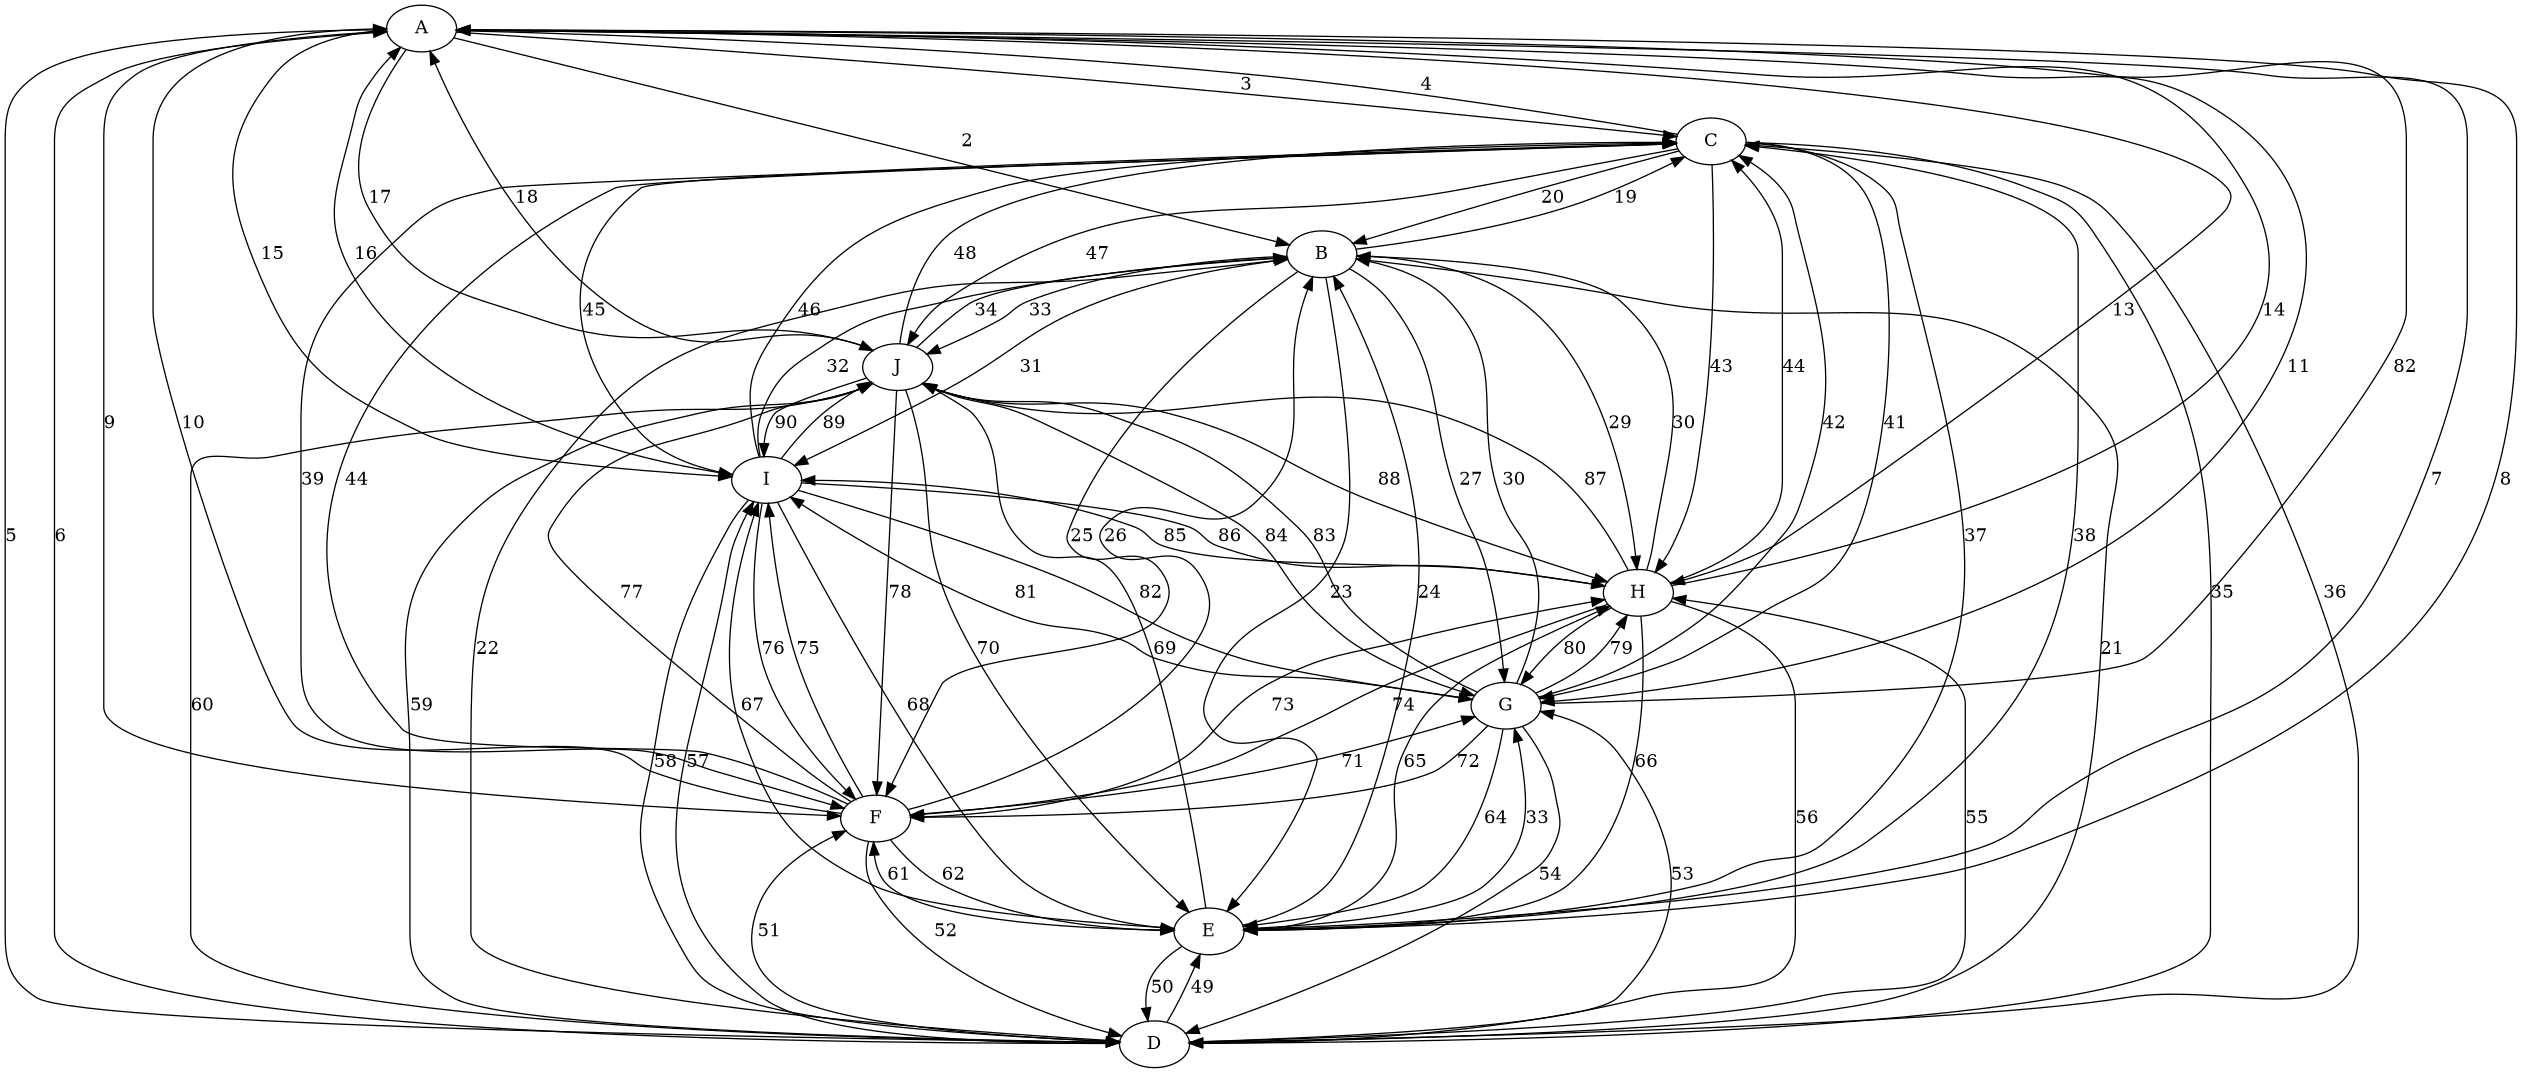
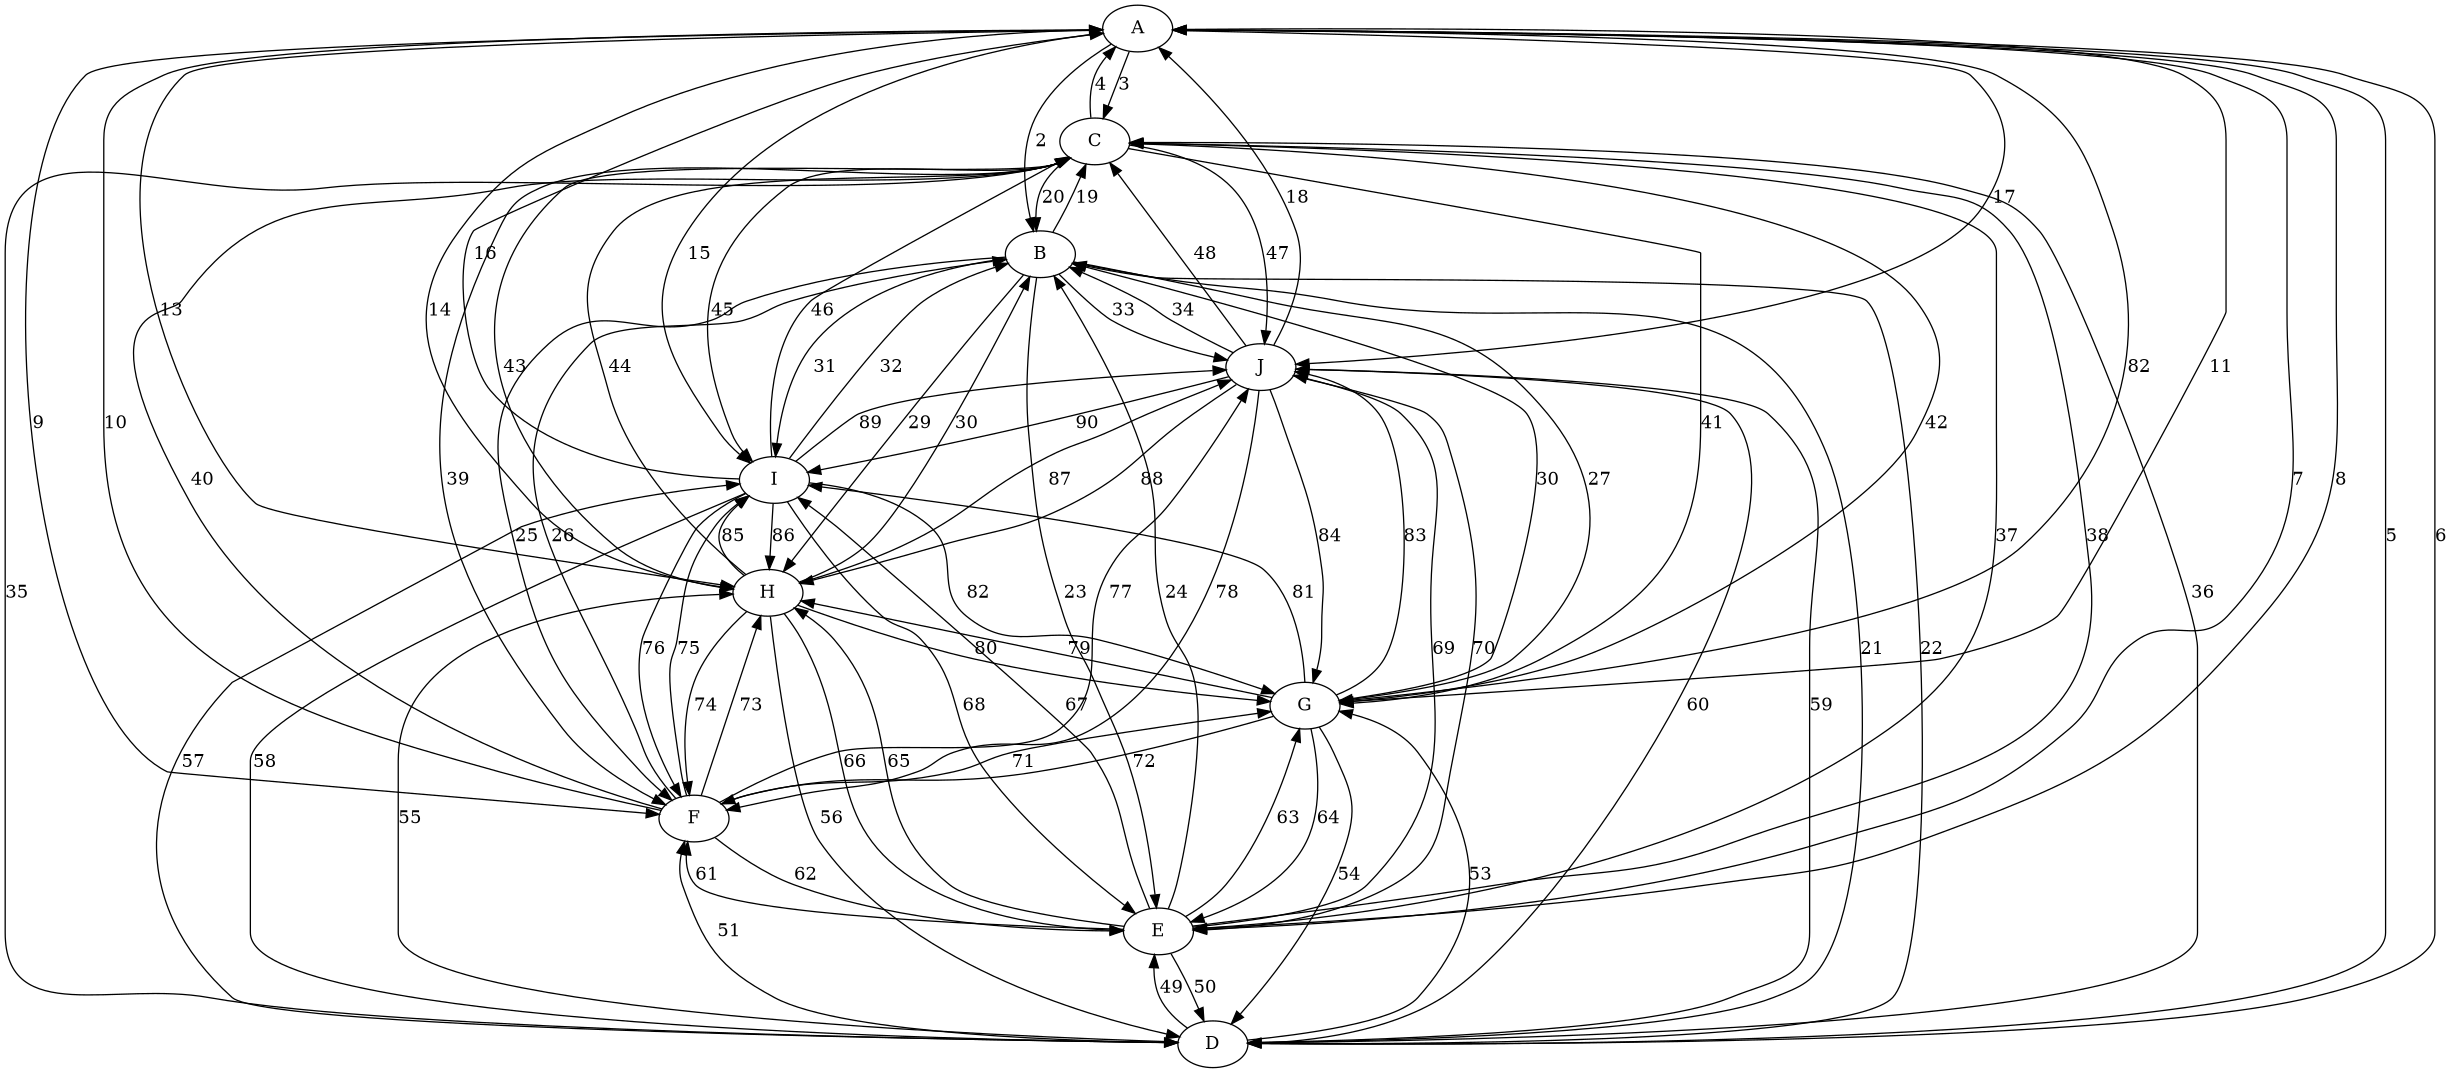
(357, 480) -> (203, 480)
(1538, 819) -> (1289, 819)
(957, 969) -> none
